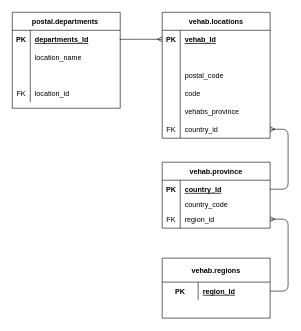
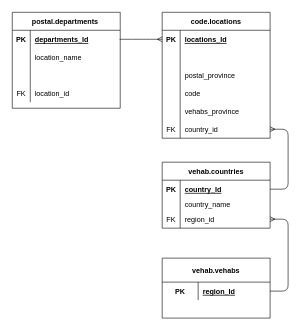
(216, 22) -> (216, 22)
(201, 40) -> (207, 40)
(206, 76) -> (213, 76)
(216, 172) -> (216, 172)
(209, 205) -> (209, 205)
(216, 271) -> (216, 271)
